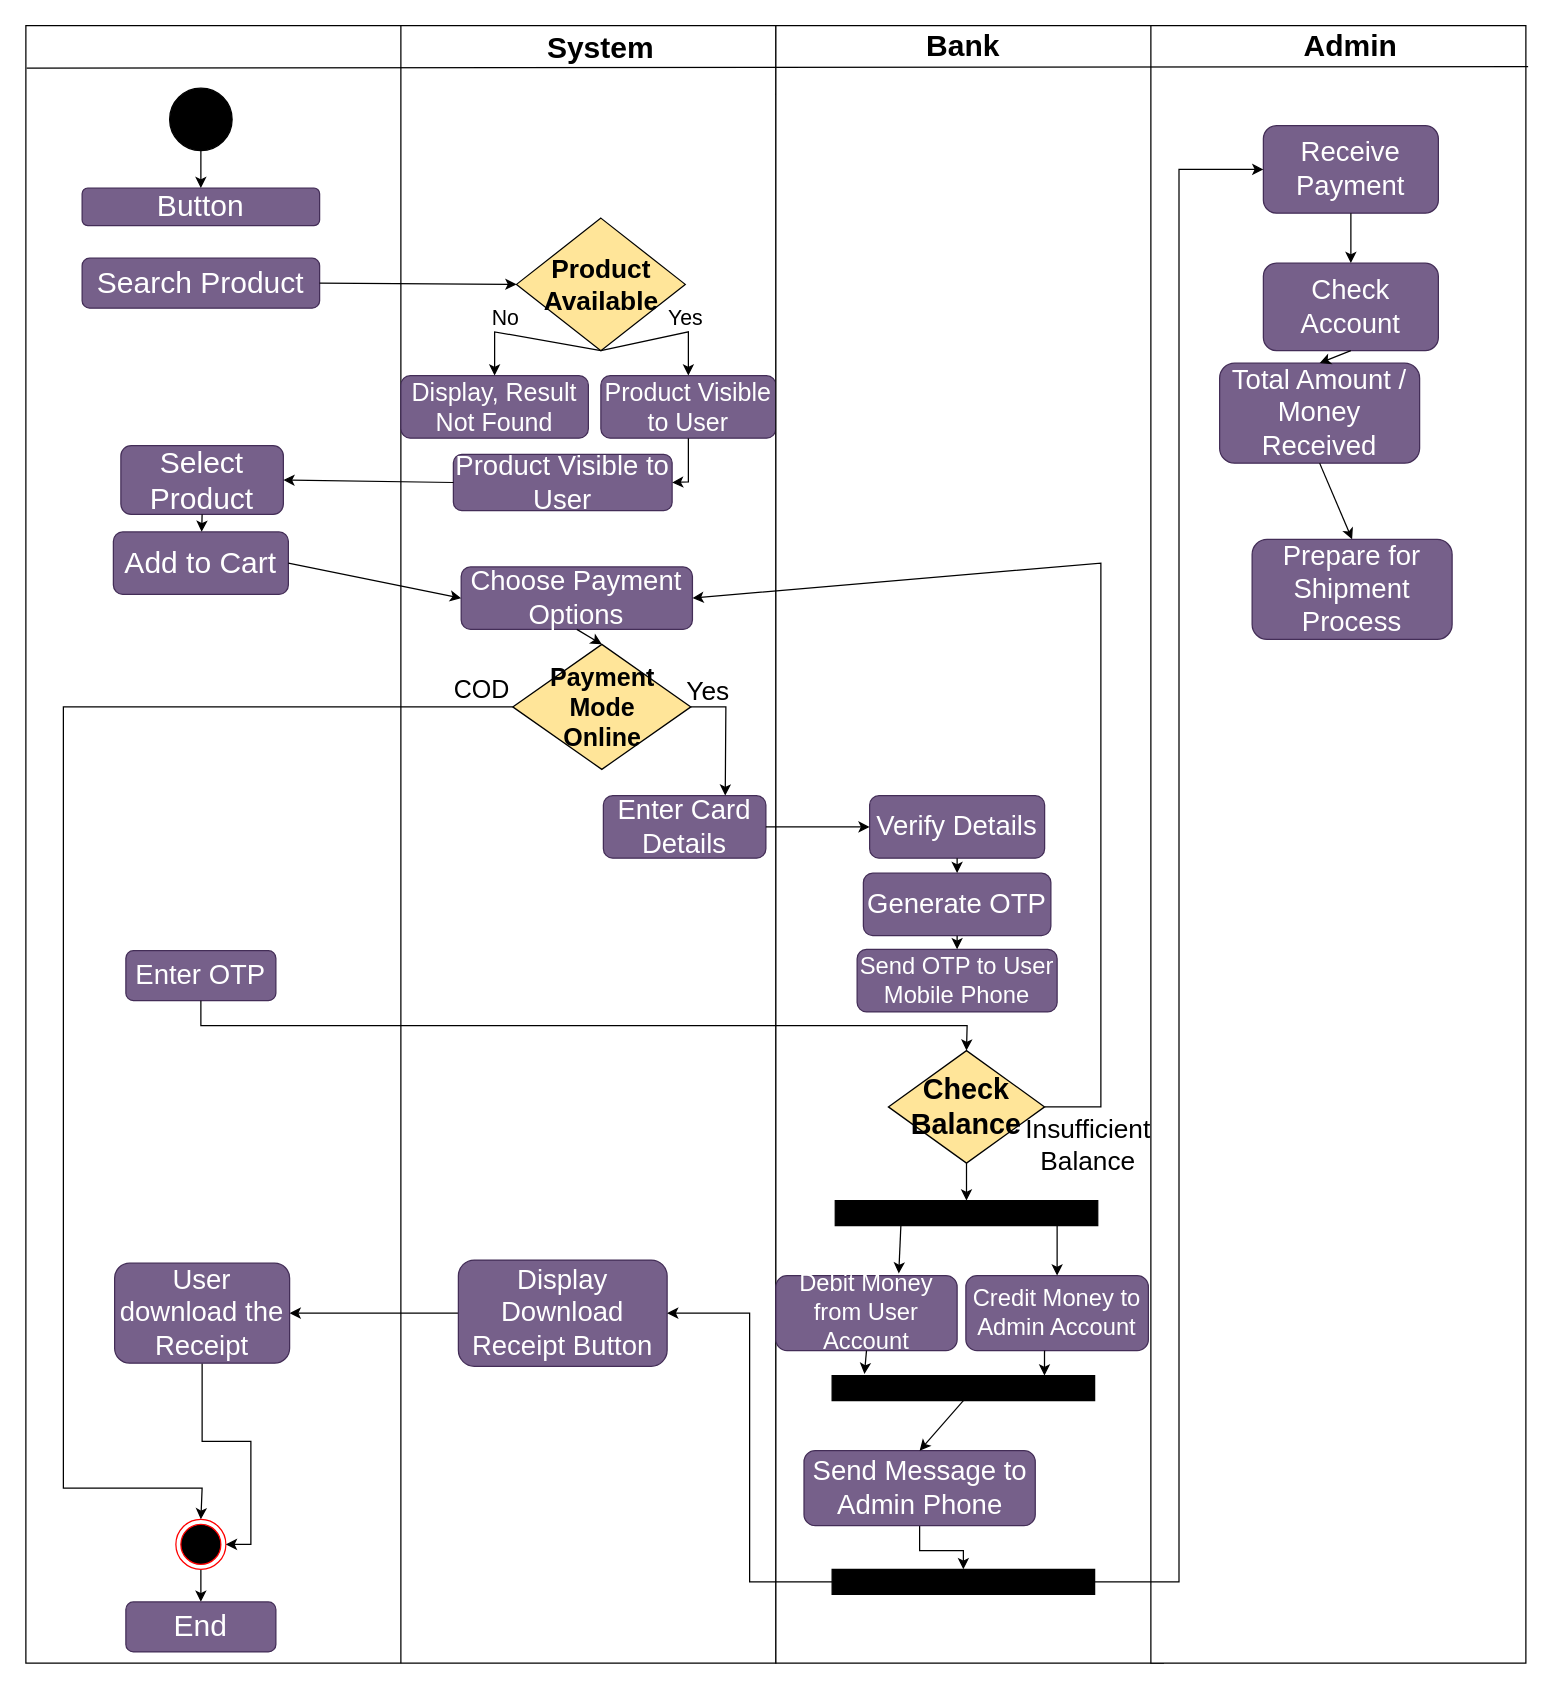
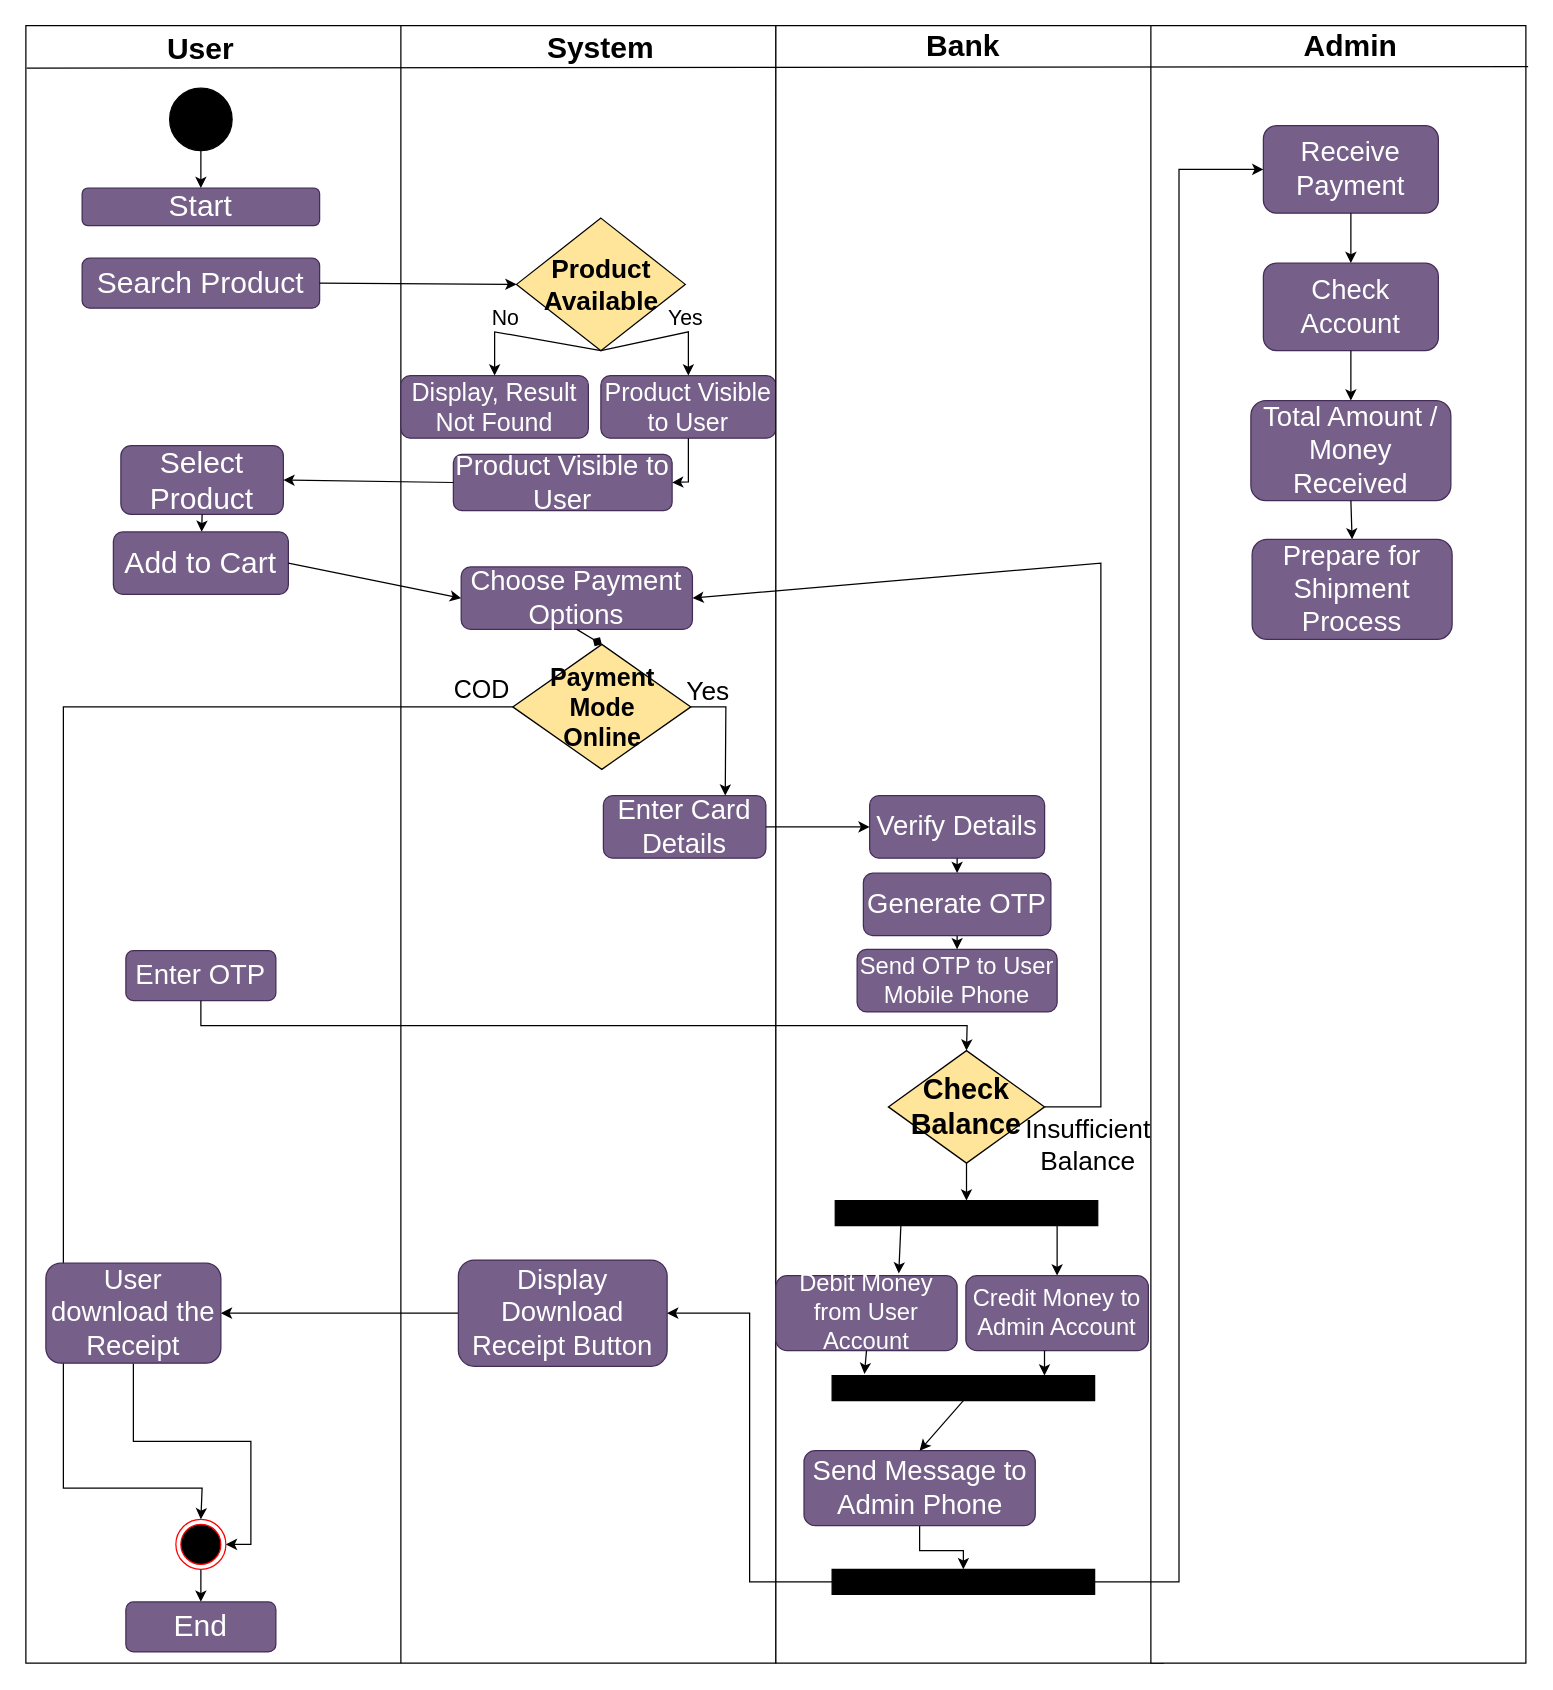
none -> (201, 49)
(201, 207) -> (201, 207)
(1319, 413) -> (1351, 451)
(593, 639) -> (592, 639)
(202, 1313) -> (133, 1313)
